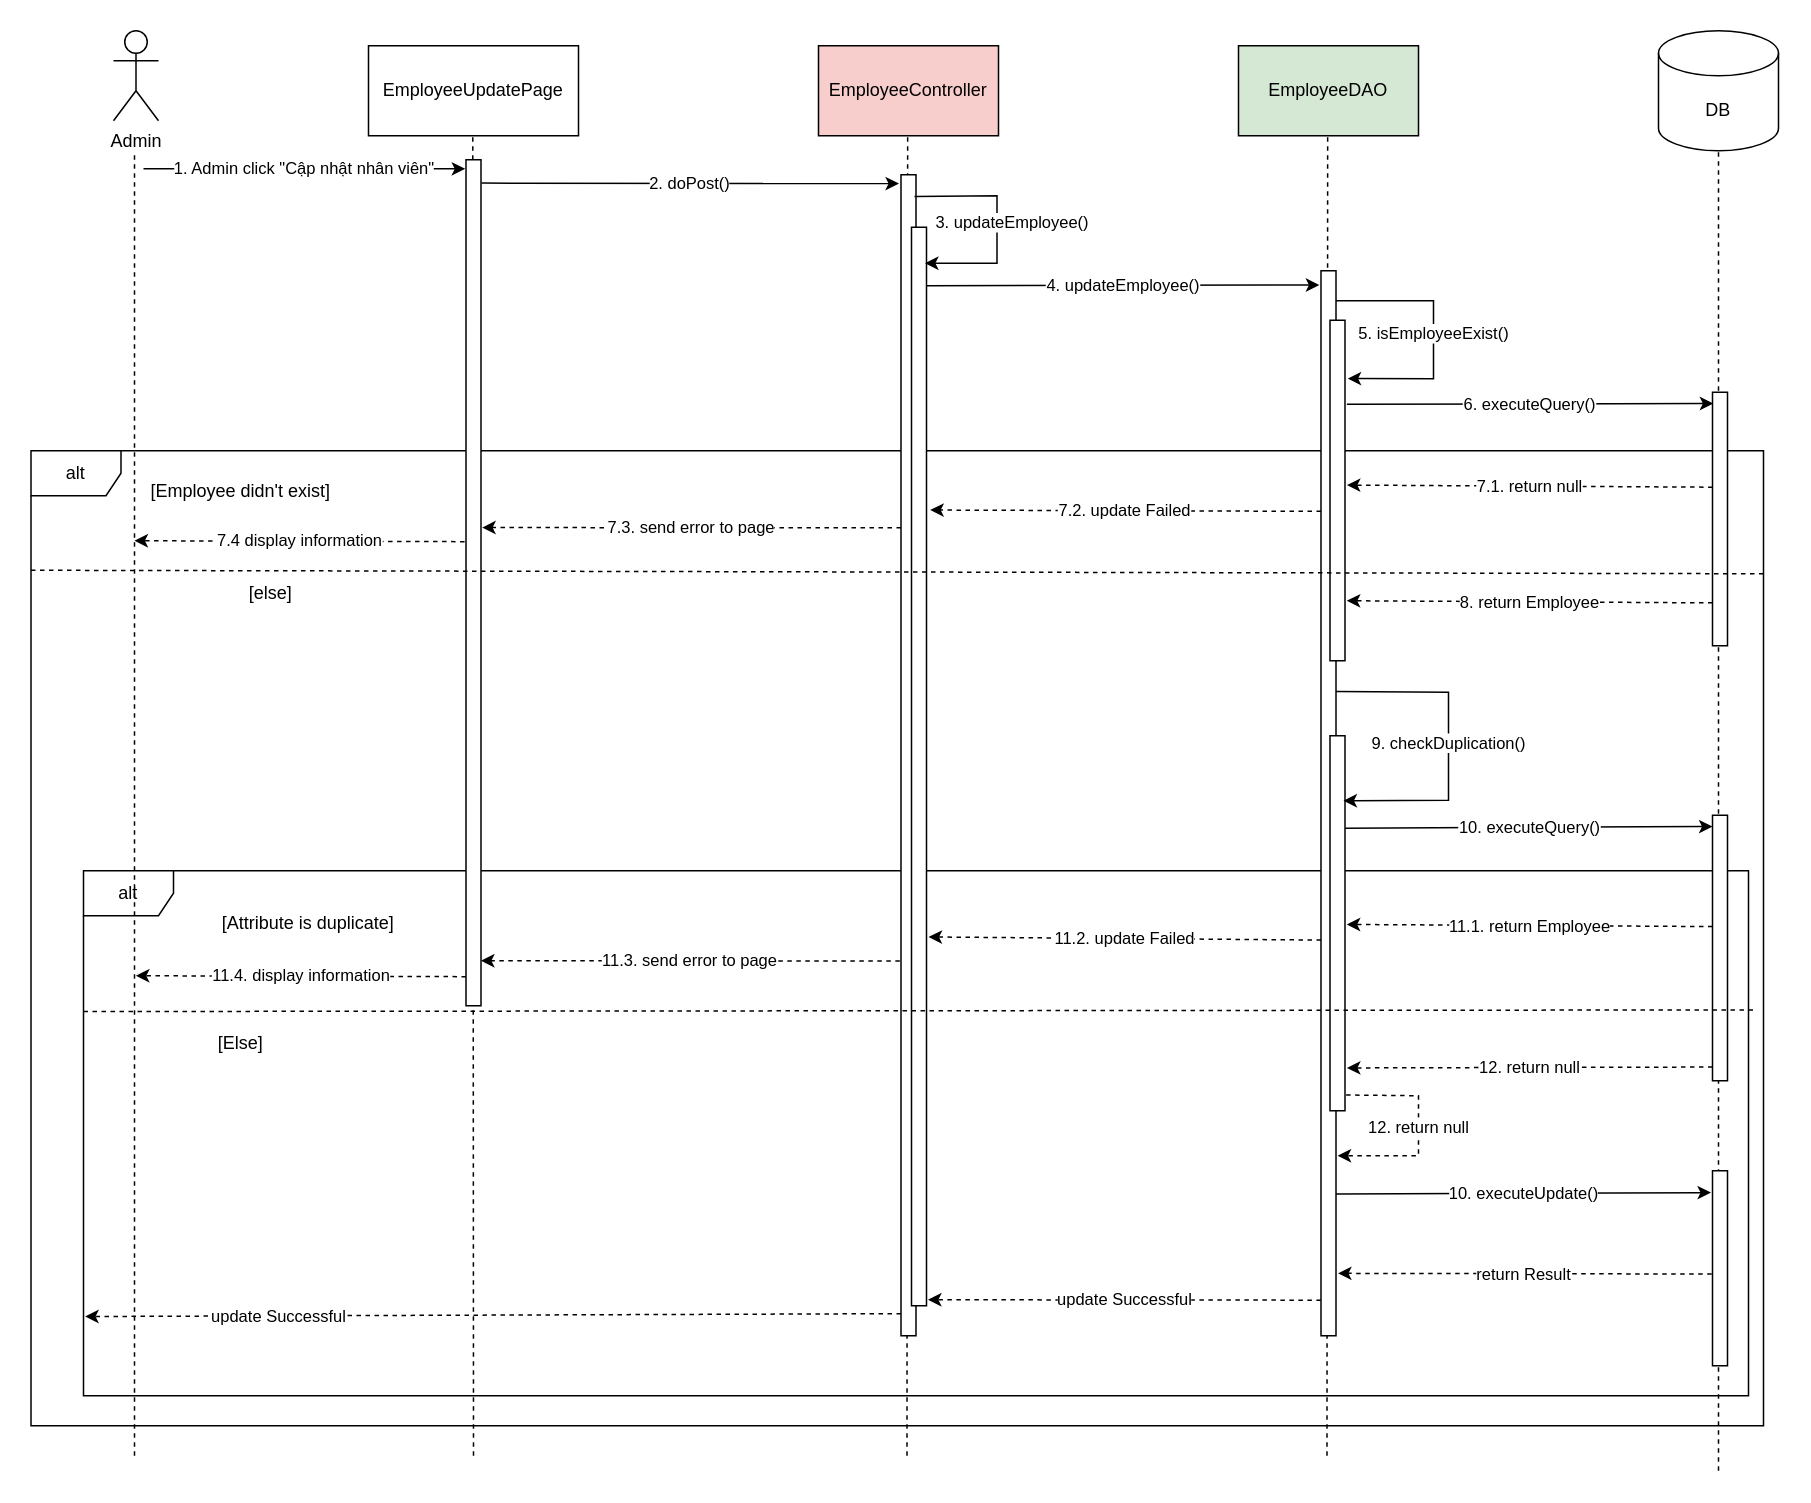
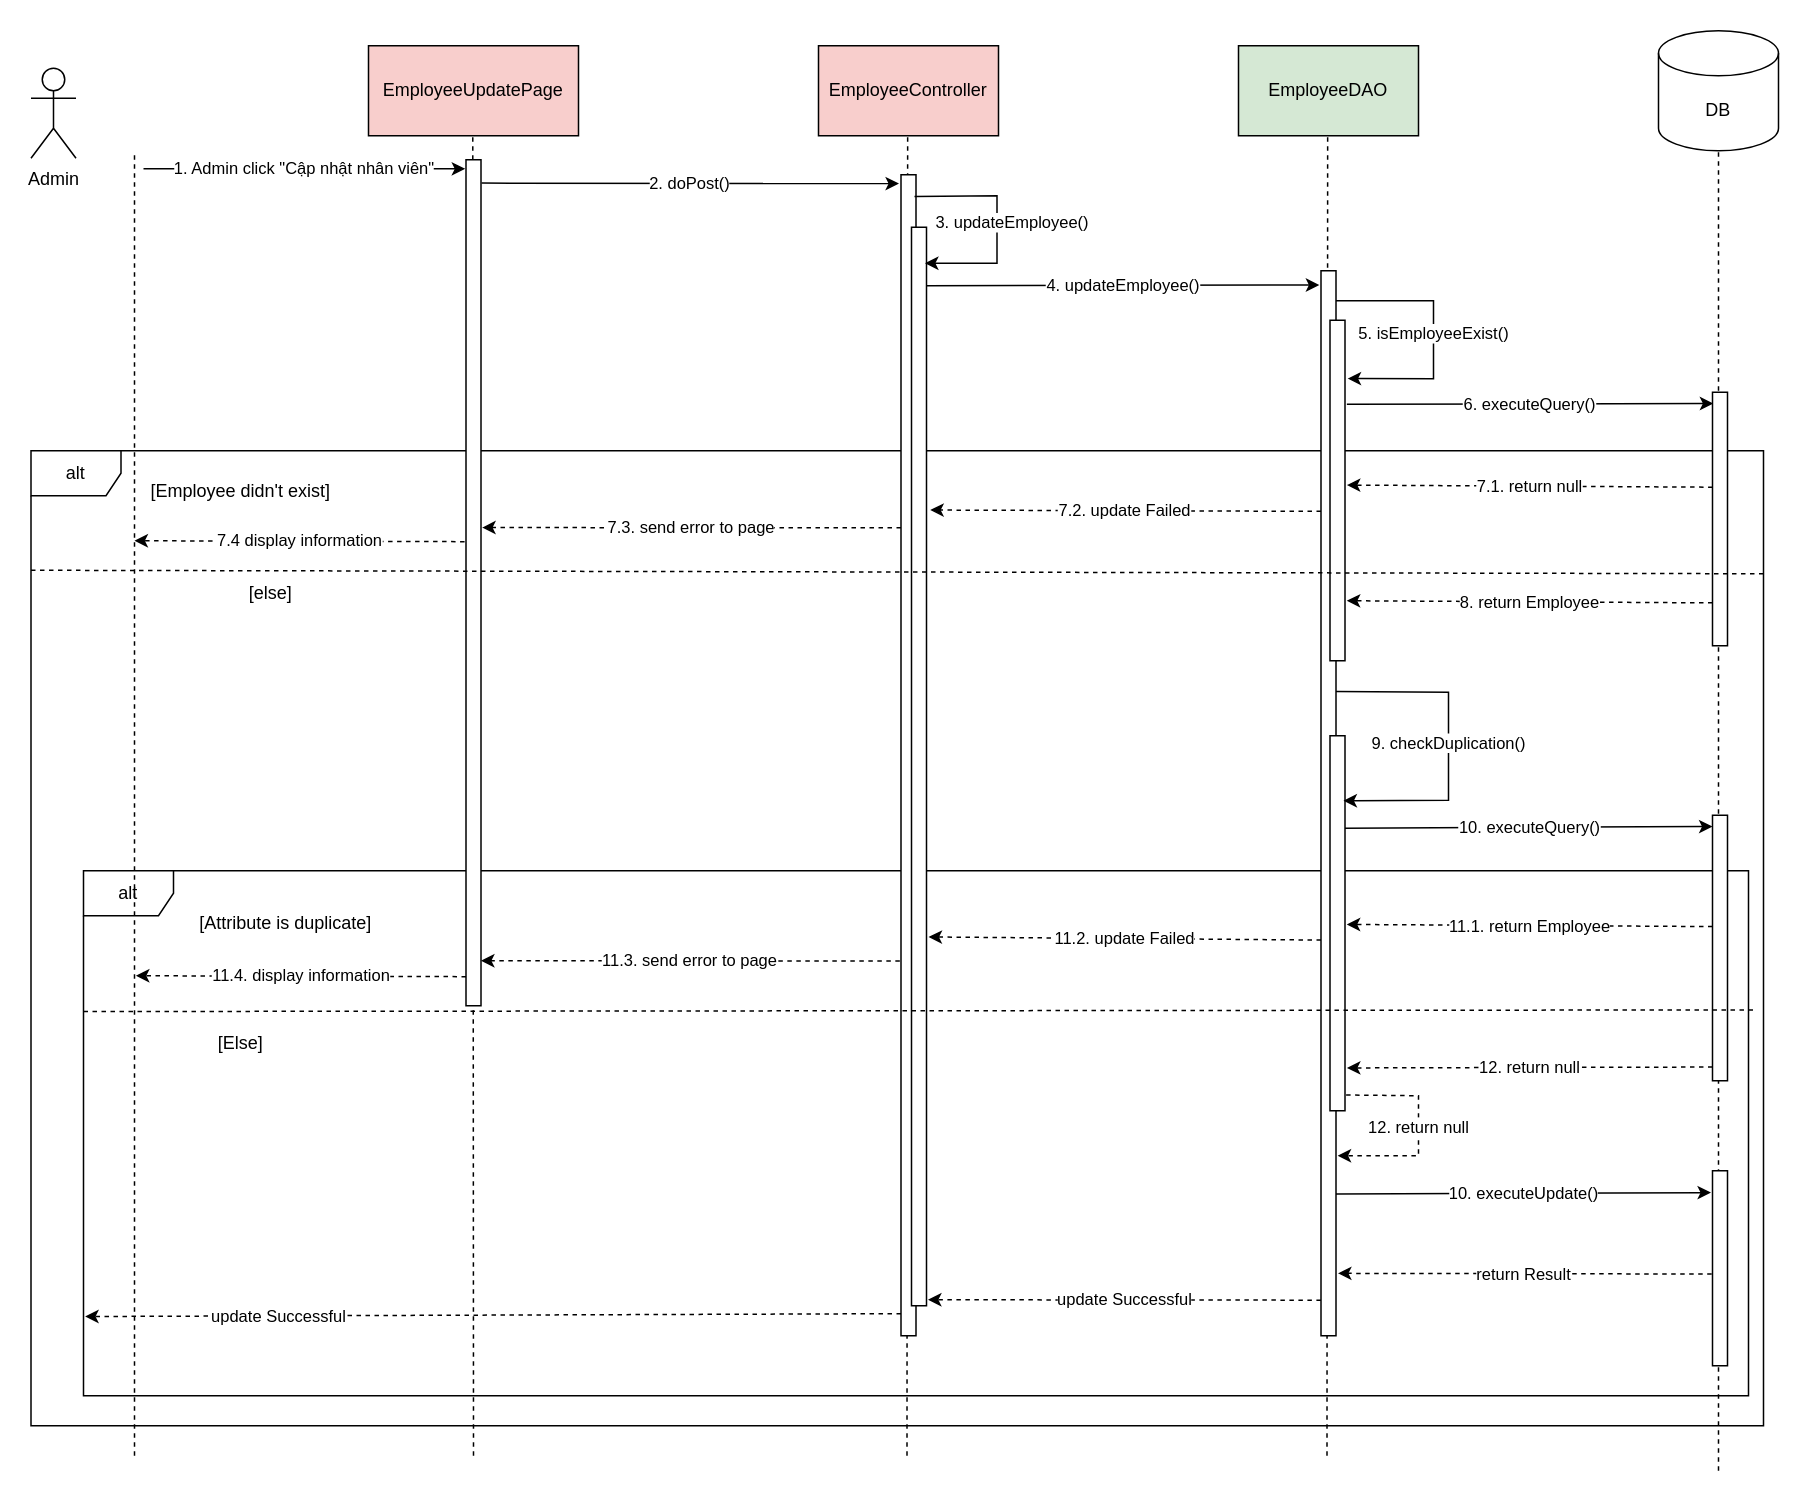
(136, 76) -> (53, 113)
(473, 91) -> (473, 91)
(308, 923) -> (286, 923)
